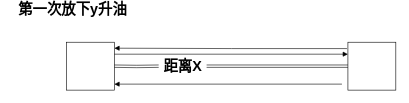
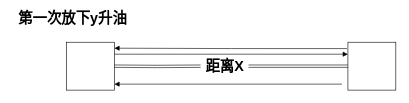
(72, 9) -> (72, 18)
(183, 66) -> (225, 66)
